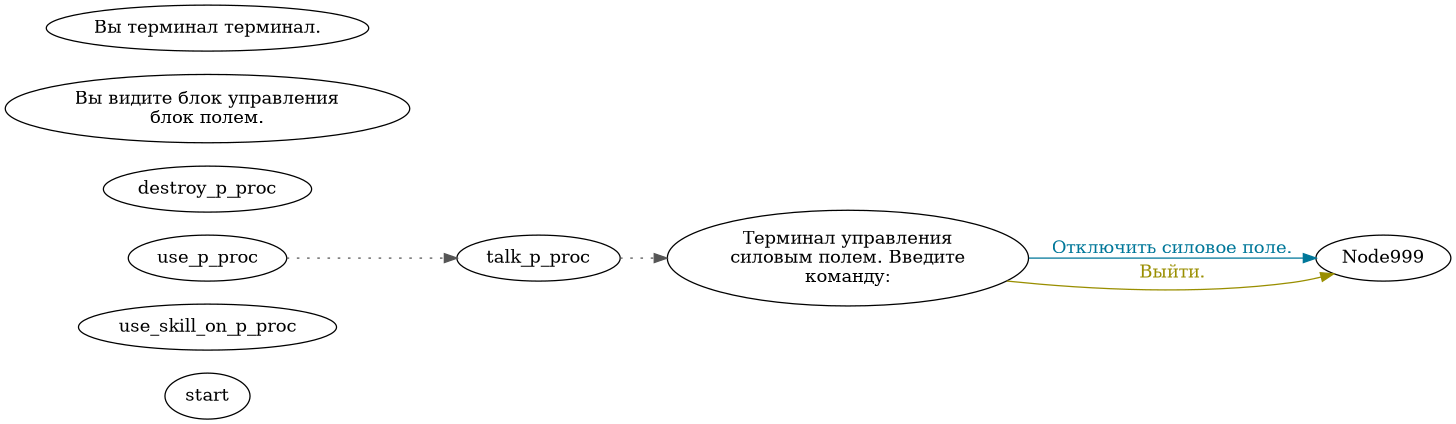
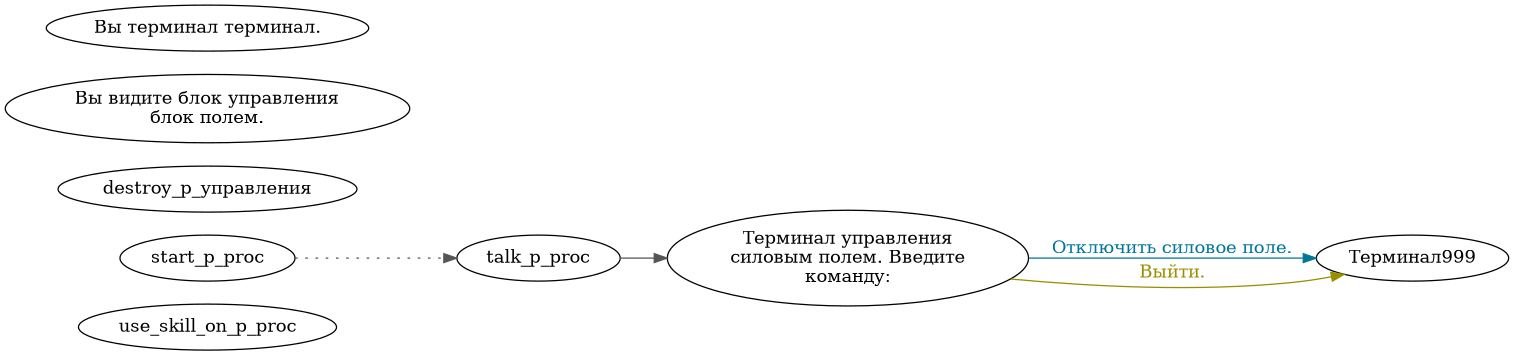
(207, 189) -> (207, 189)
(207, 258) -> (207, 258)
(637, 258) -> (637, 258)
(1383, 258) -> (1412, 258)
(207, 396) -> none
